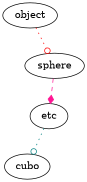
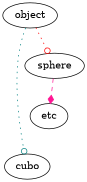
(39, 139) -> (17, 88)
